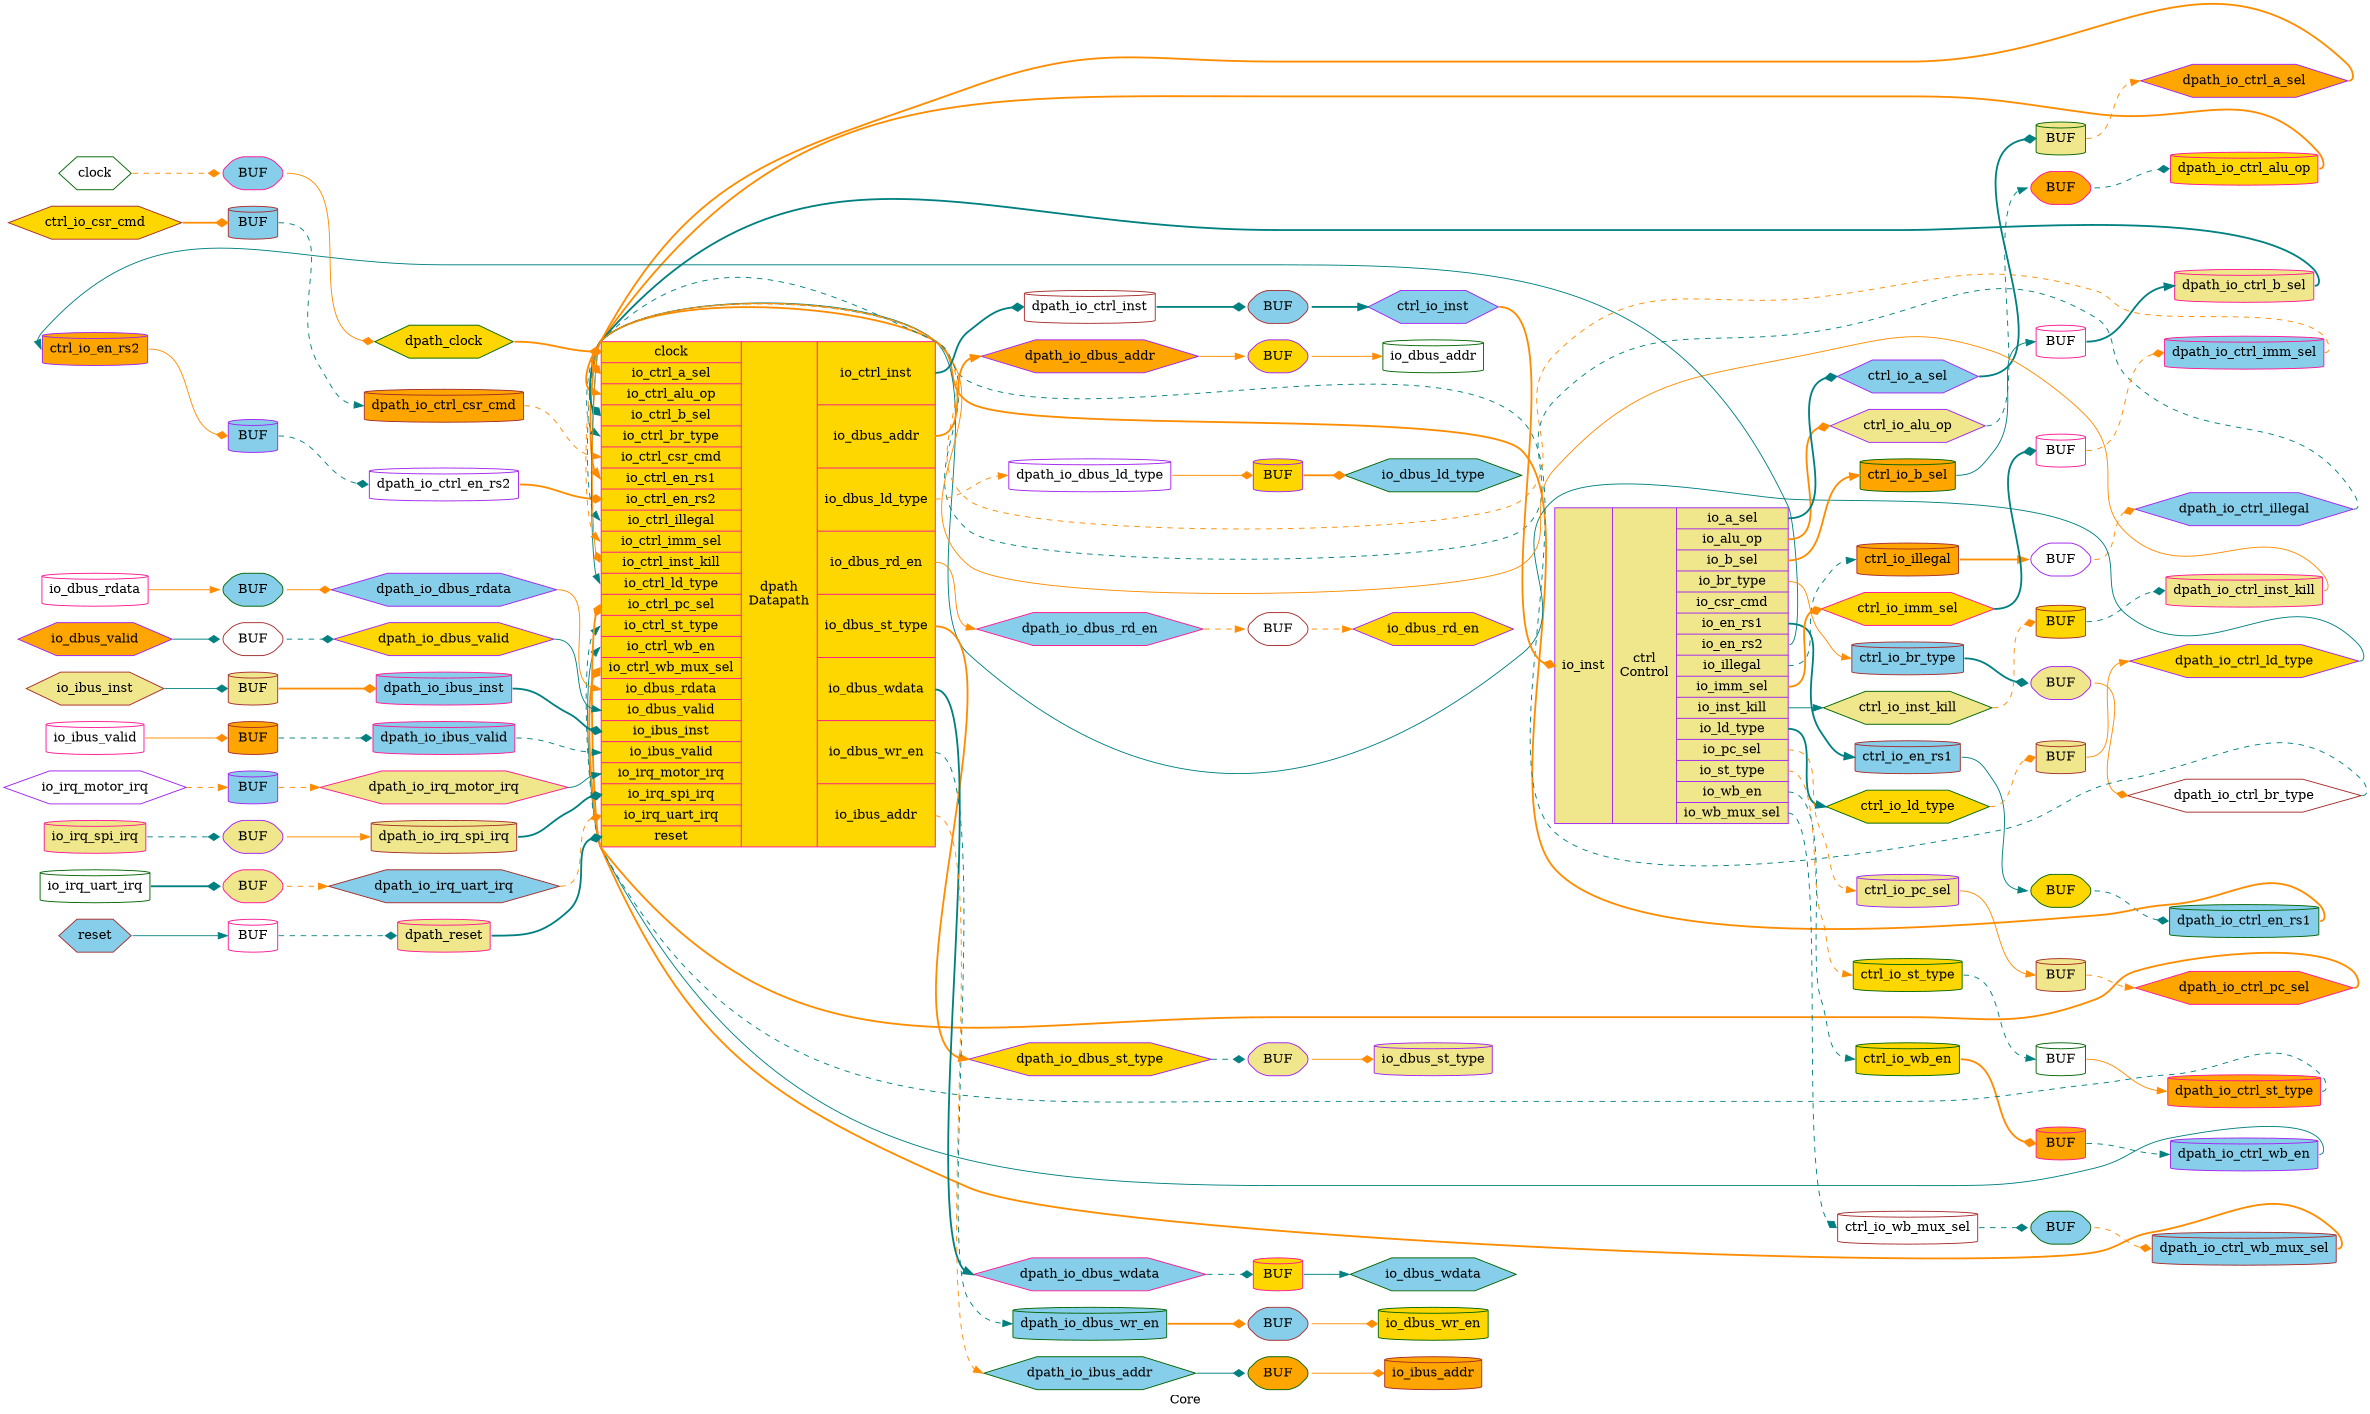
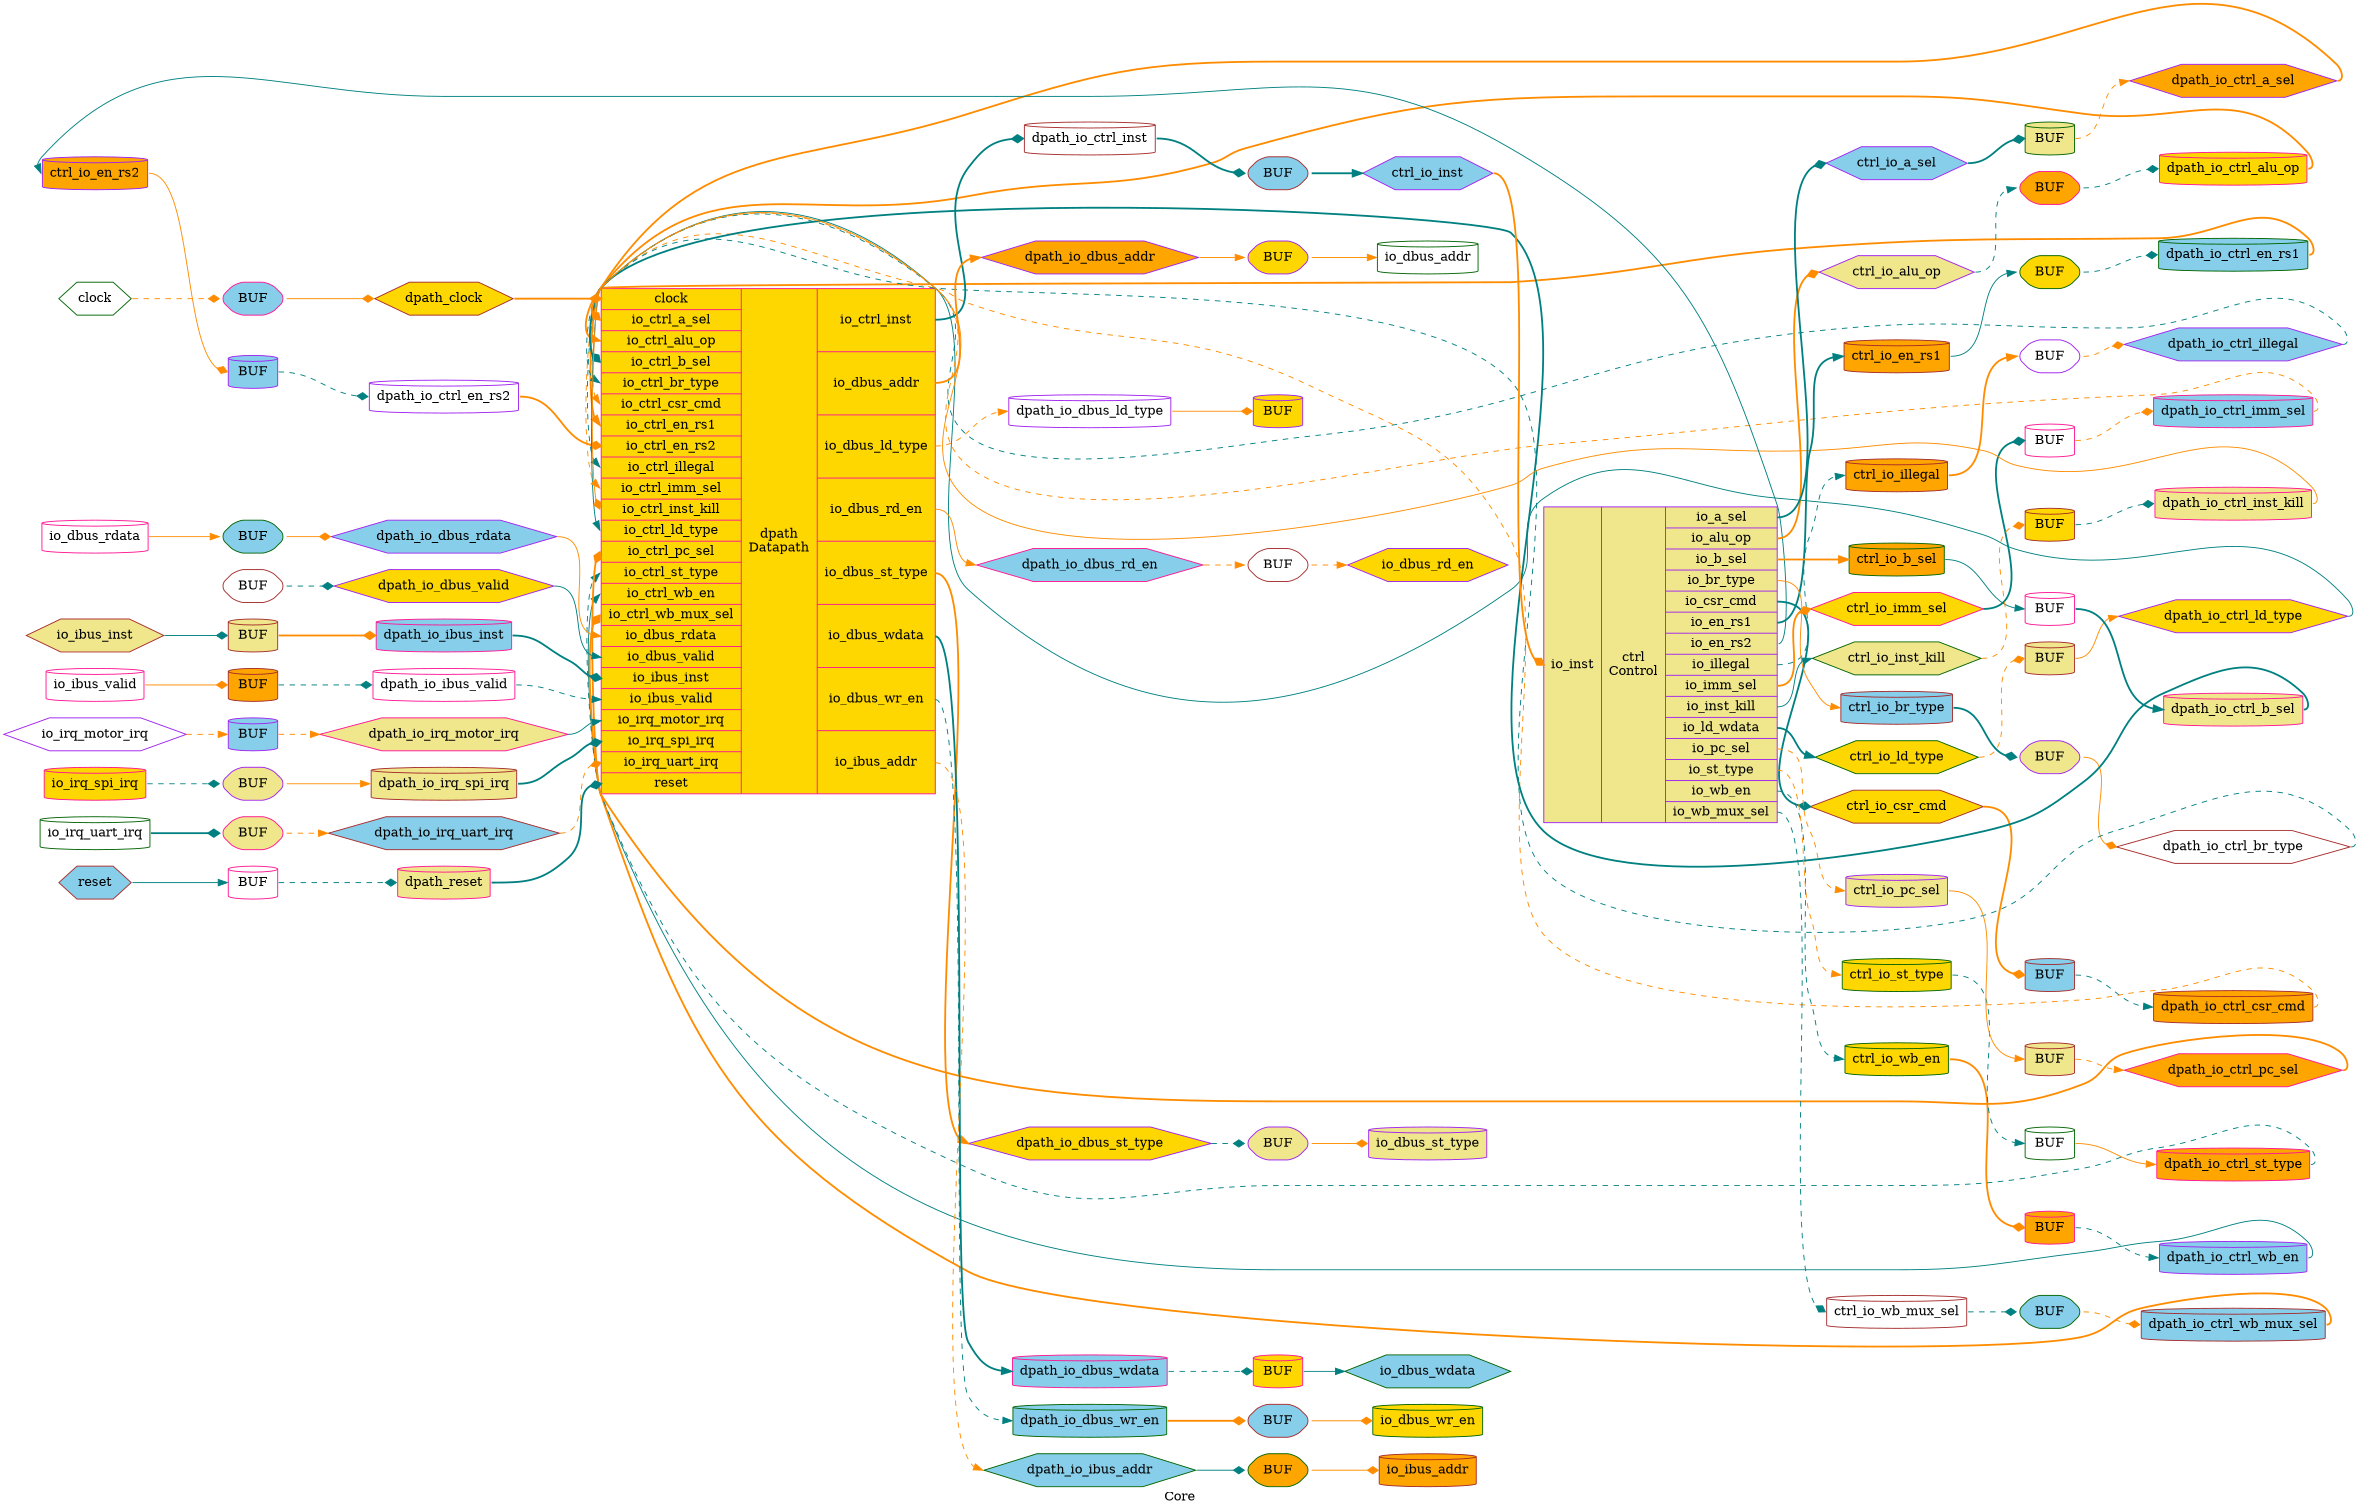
(444, 342) -> (444, 299)
(1433, 475) -> none
(95, 639) -> none
none -> (1794, 704)
(1732, 728) -> (1721, 727)
(444, 738) -> (444, 685)
(1908, 757) -> (1897, 356)
(95, 837) -> (95, 784)
(1090, 1274) -> (1090, 1371)
